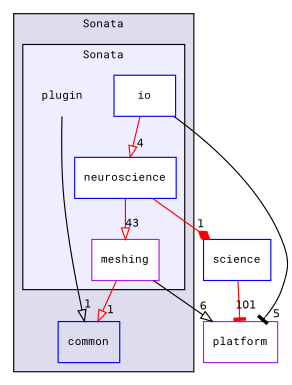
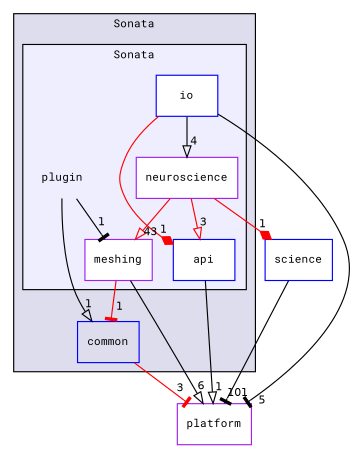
(136, 131) -> (187, 131)
(125, 178) -> (187, 178)
none -> (89, 217)
none -> (204, 260)
(109, 297) -> (114, 298)
(239, 298) -> (263, 331)
none -> (159, 381)
